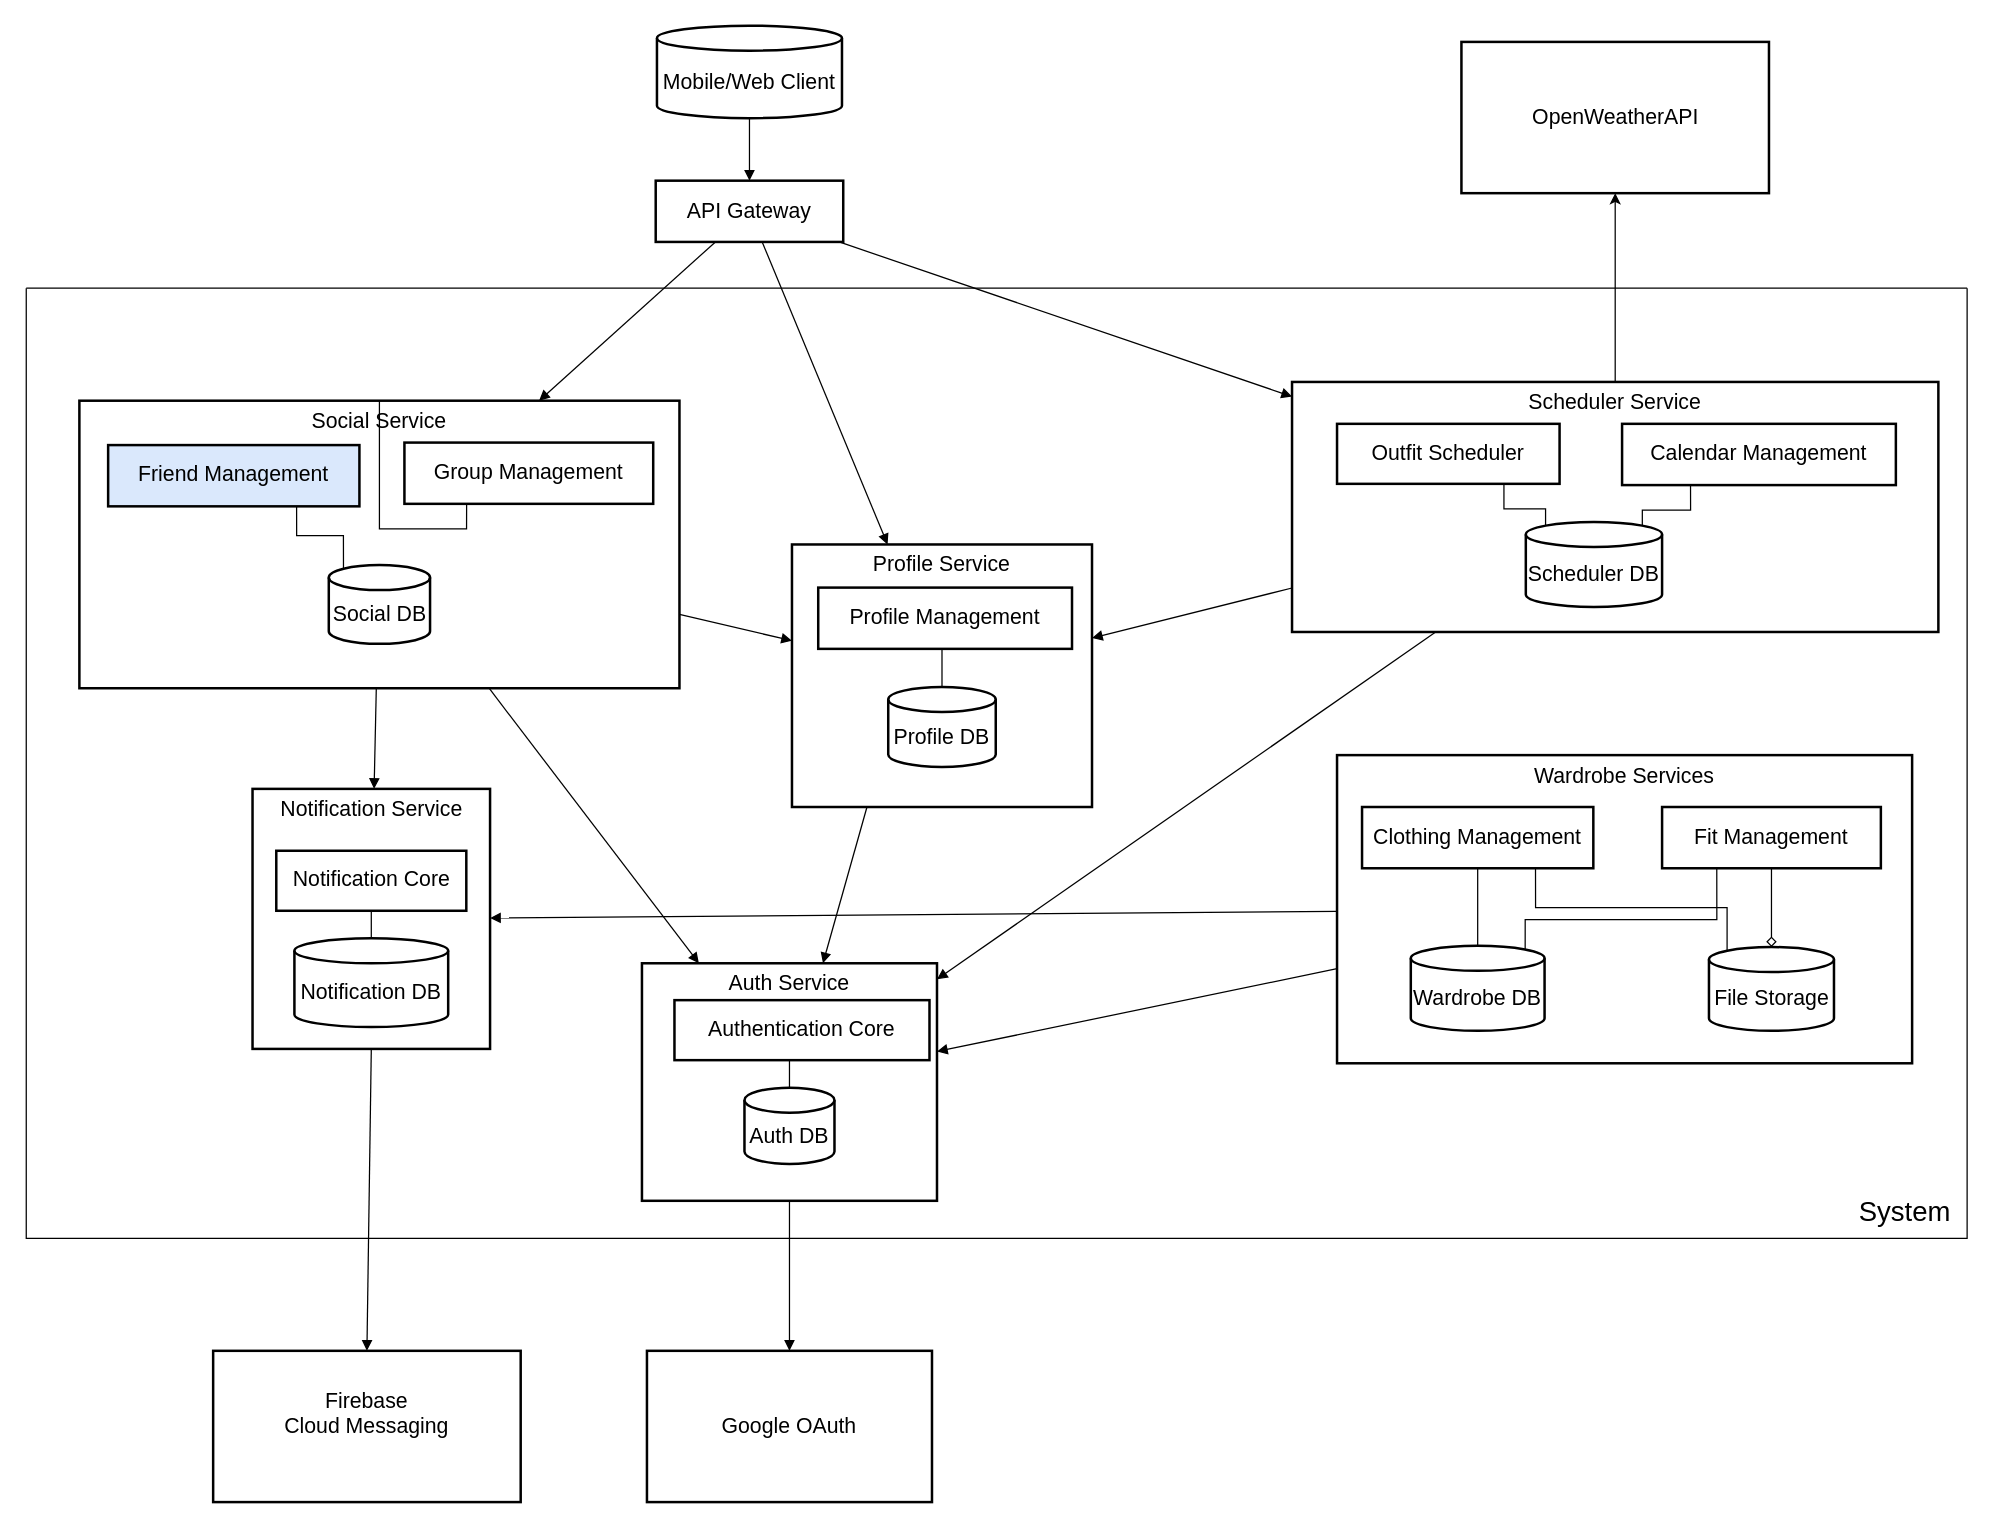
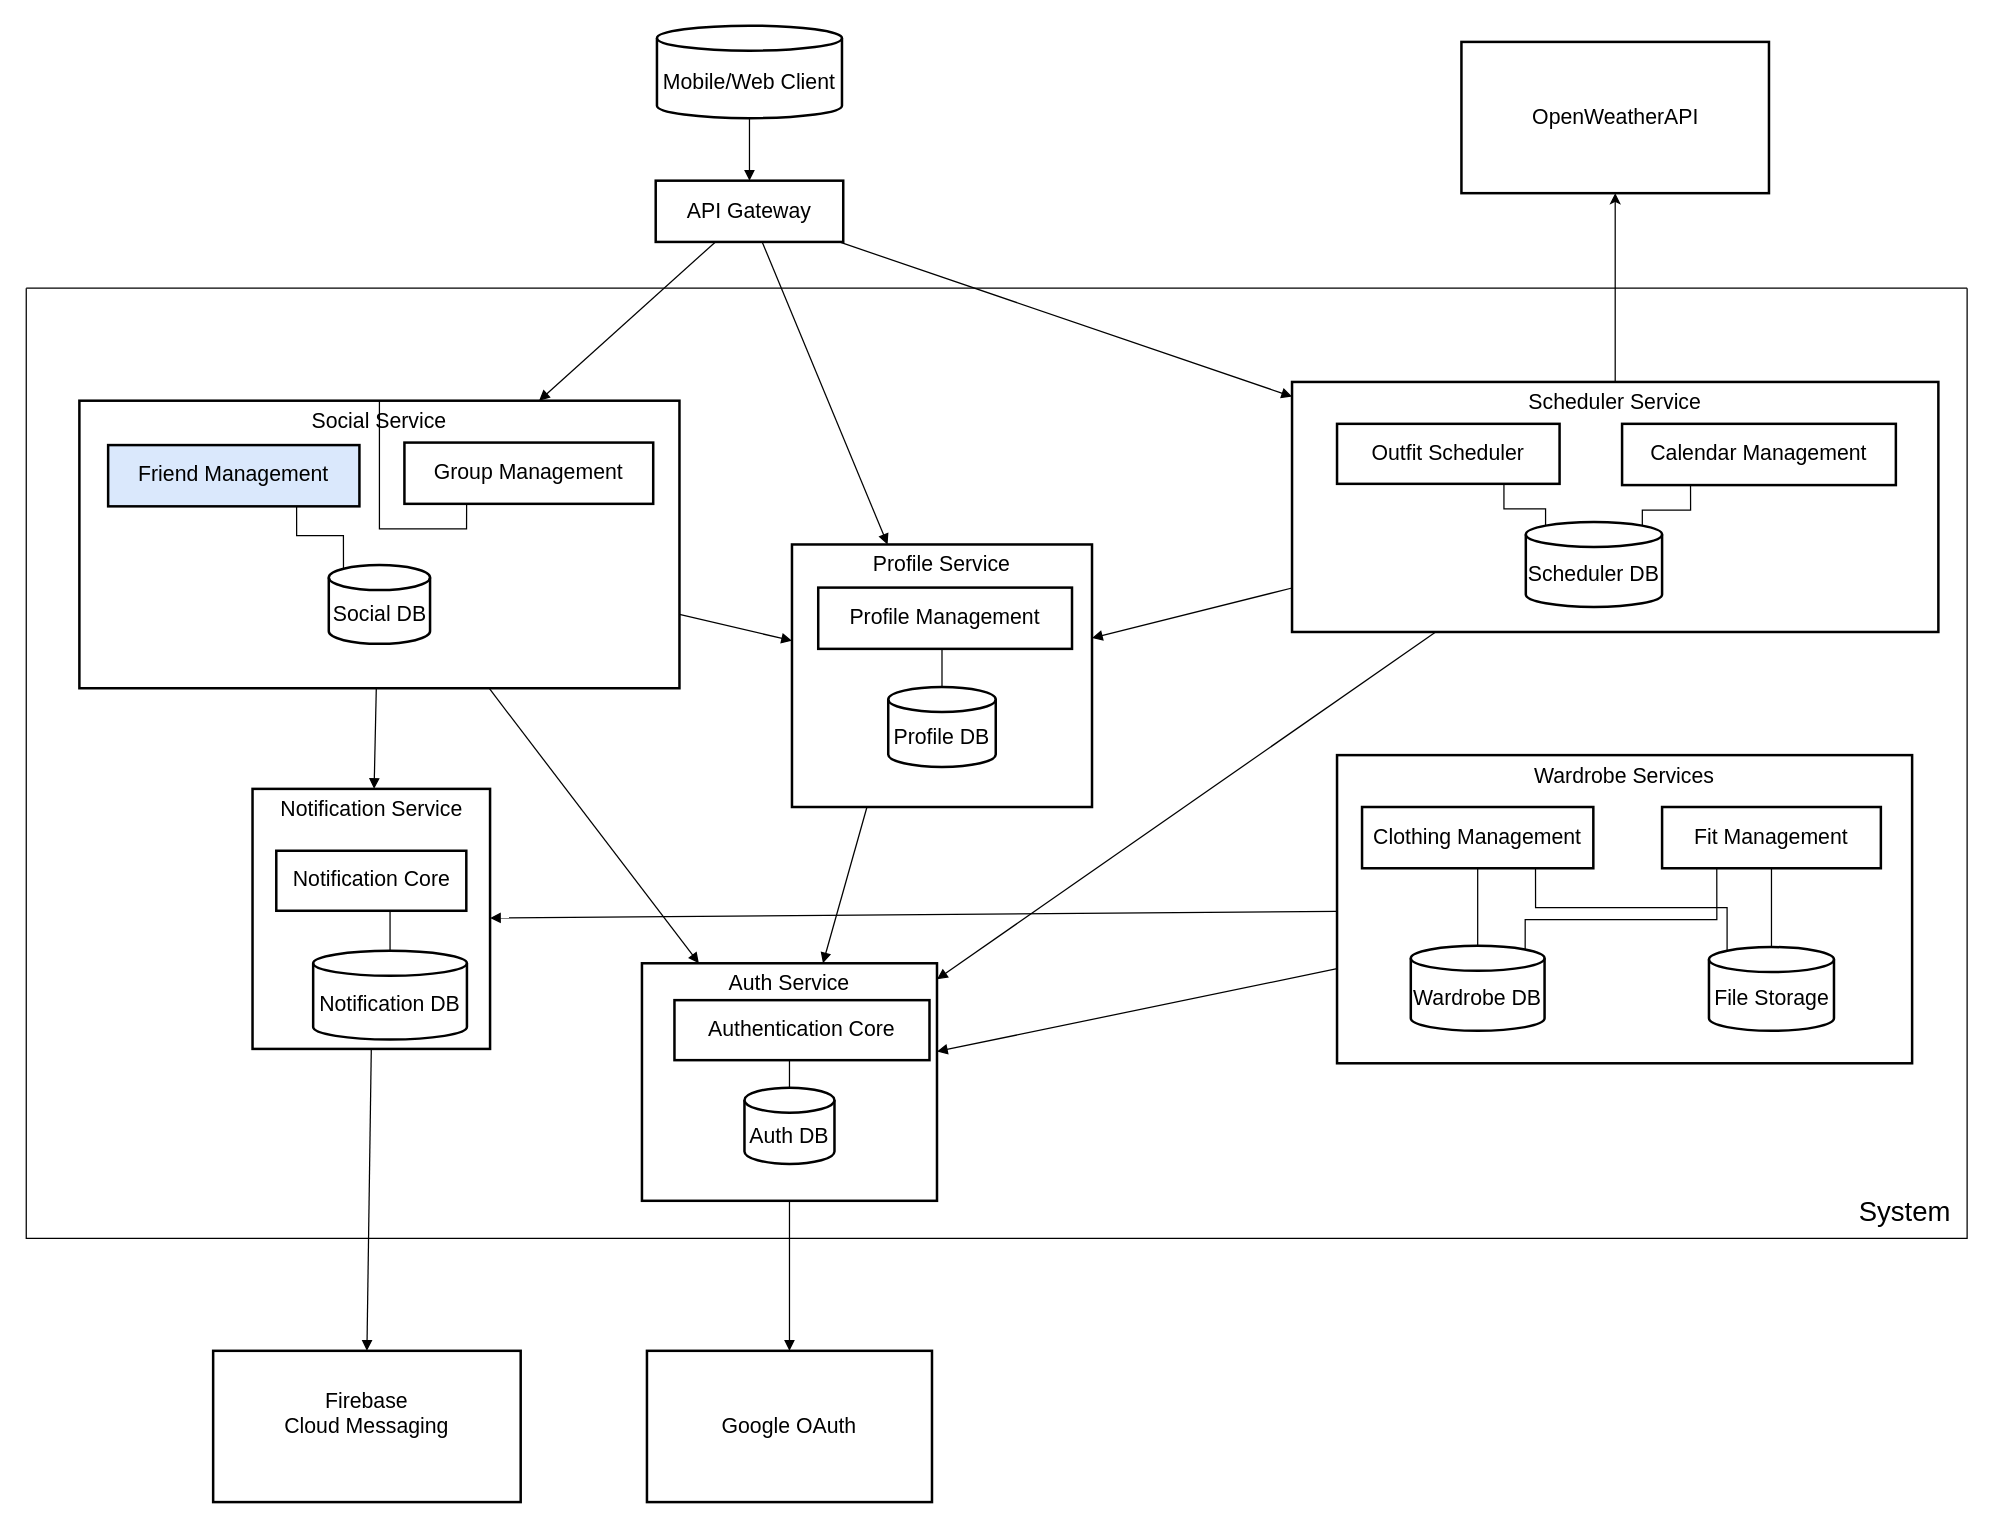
(1771, 936) -> (1771, 941)
(371, 983) -> (390, 995)
